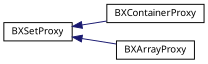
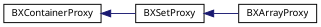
(94, 23) -> (123, 13)
